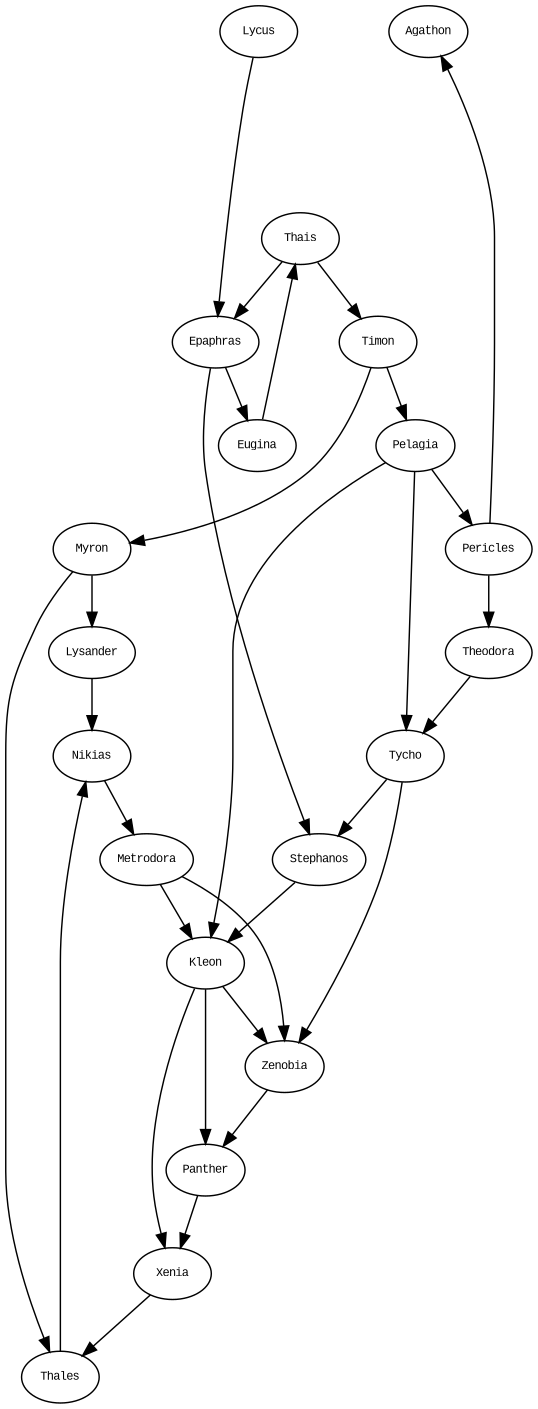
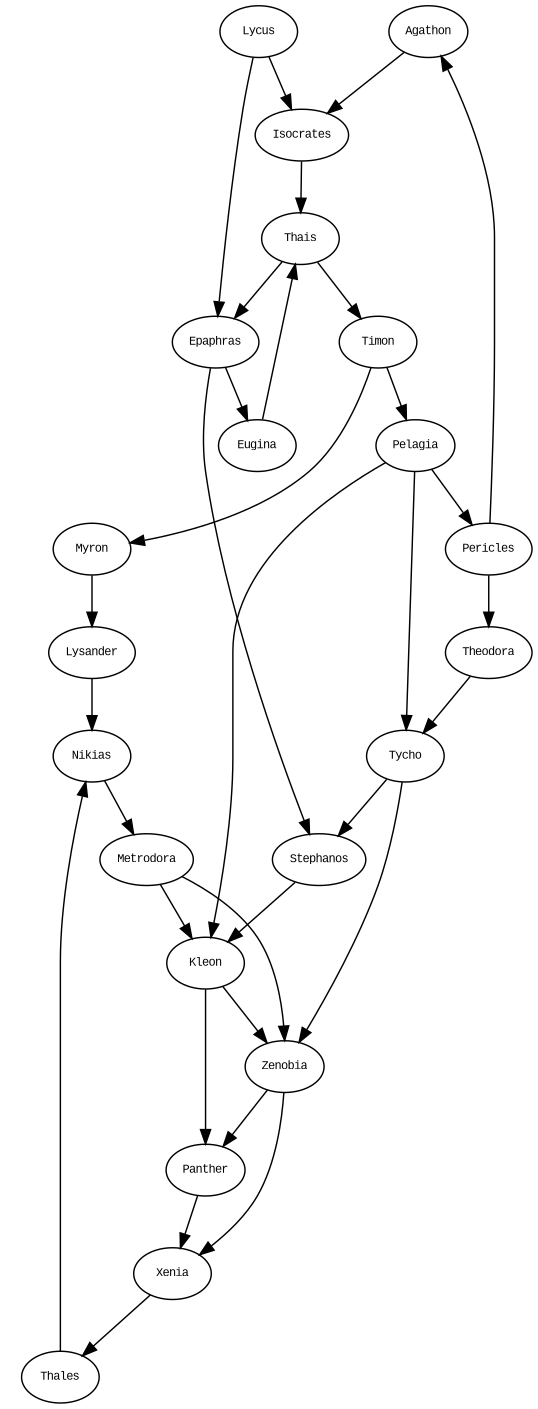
none -> (302, 135)
(6, 949) -> none
(158, 1109) -> (266, 1178)
